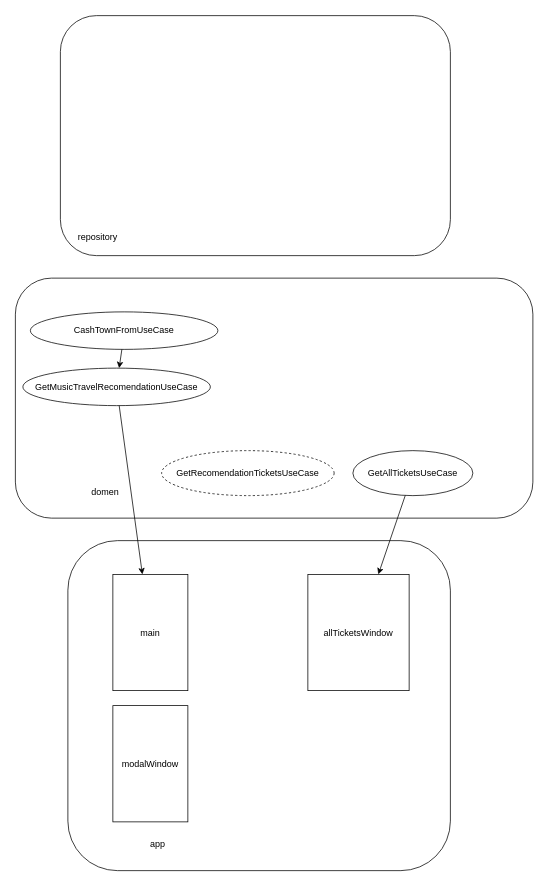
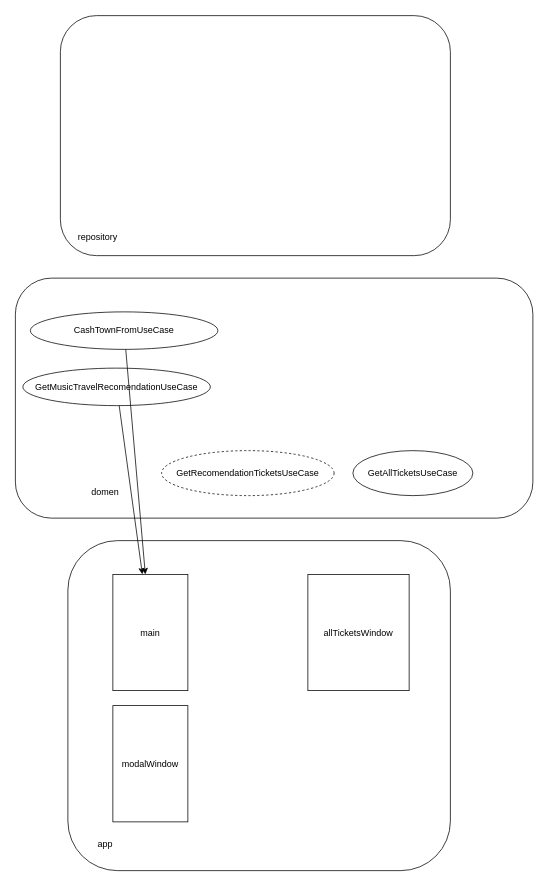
(121, 356) -> (135, 461)
(393, 532) -> none
(158, 844) -> (105, 844)
